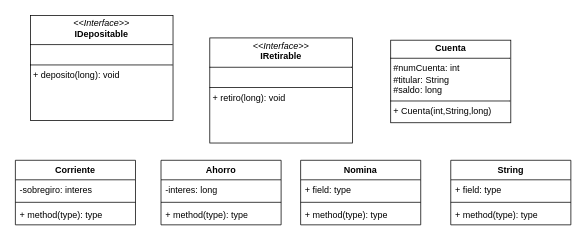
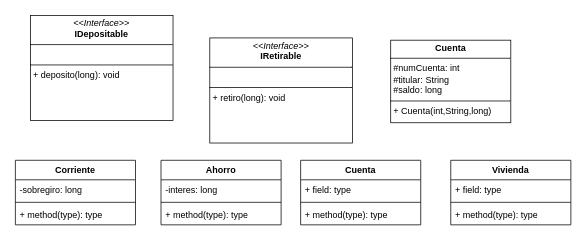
(360, 171) -> (360, 171)
(510, 171) -> (510, 171)
(63, 190) -> (56, 190)
